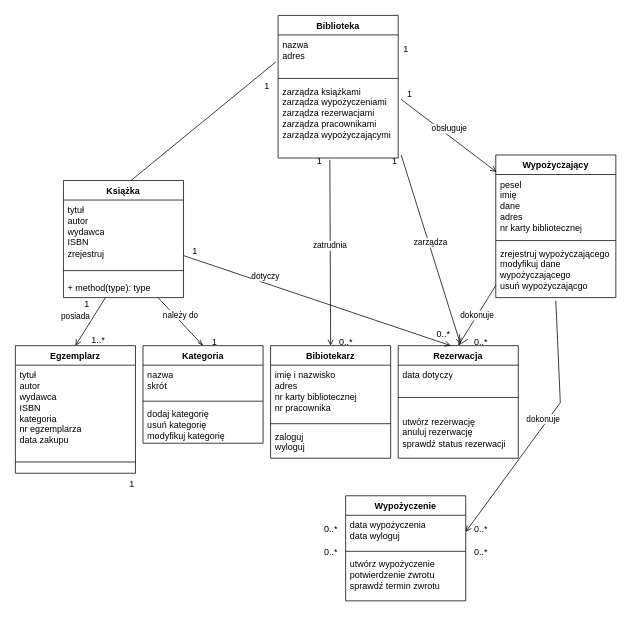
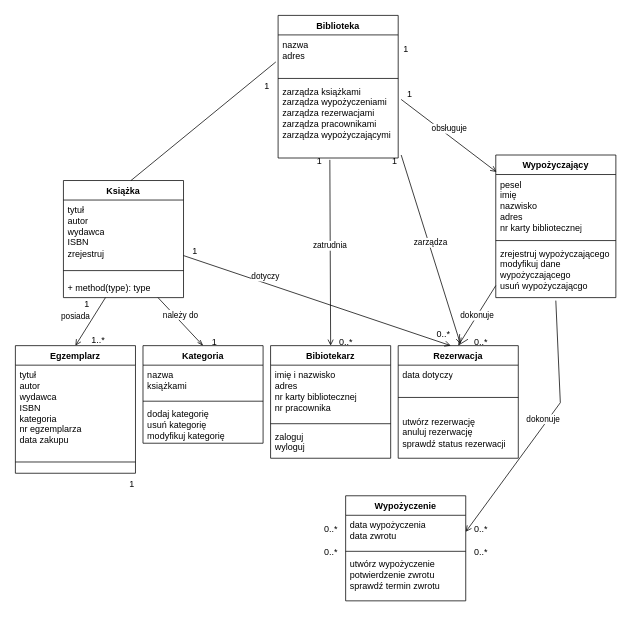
(549, 207) -> (549, 207)
(160, 381) -> (168, 381)
(390, 531) -> (390, 531)
